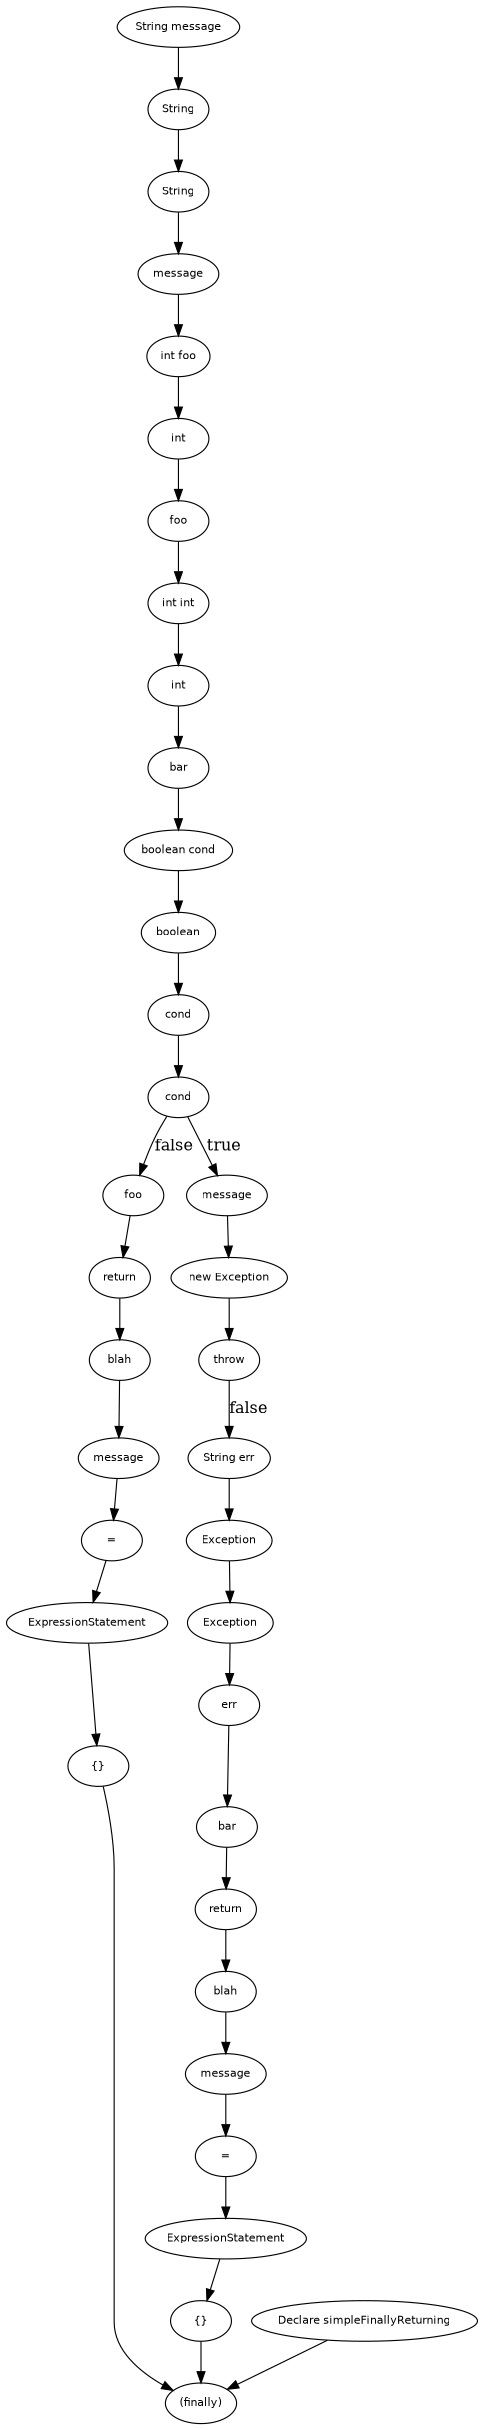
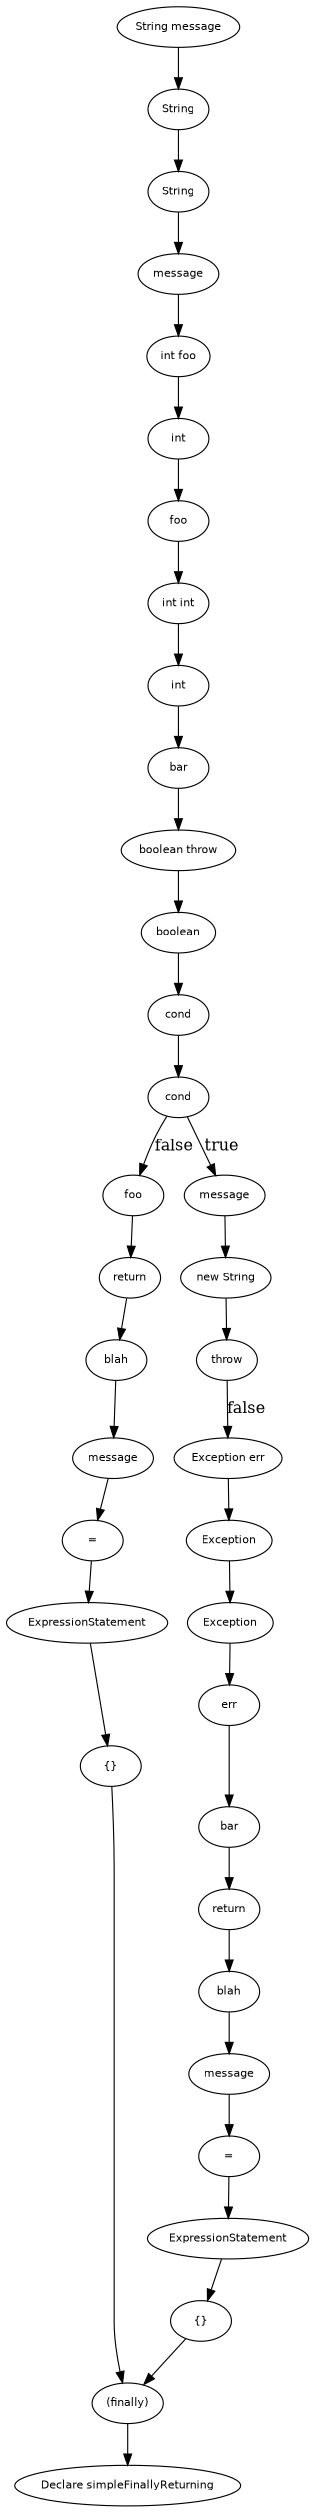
(178, 850) -> (178, 850)
(229, 1278) -> (226, 1278)
(229, 1458) -> (228, 1458)
(283, 2362) -> (128, 2439)
